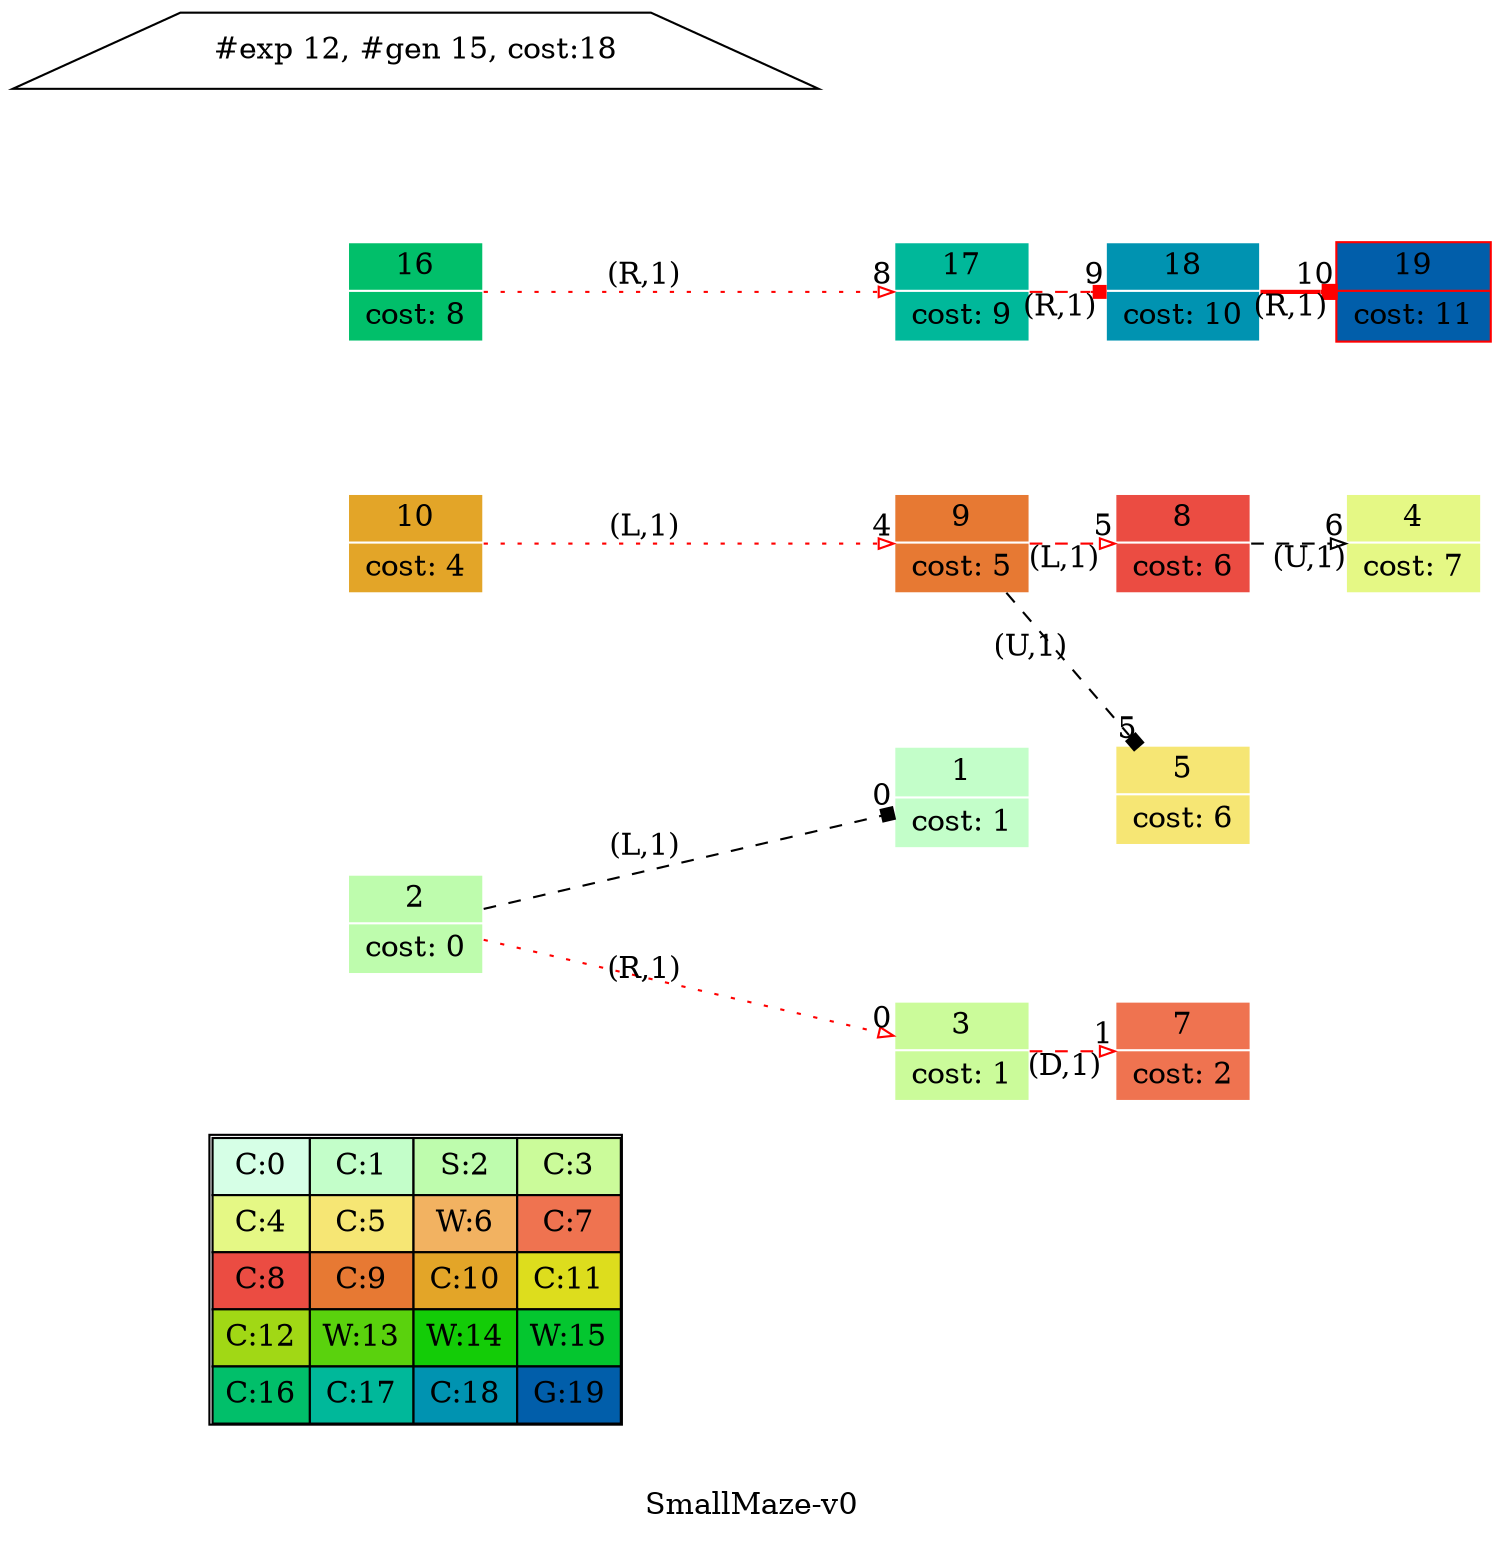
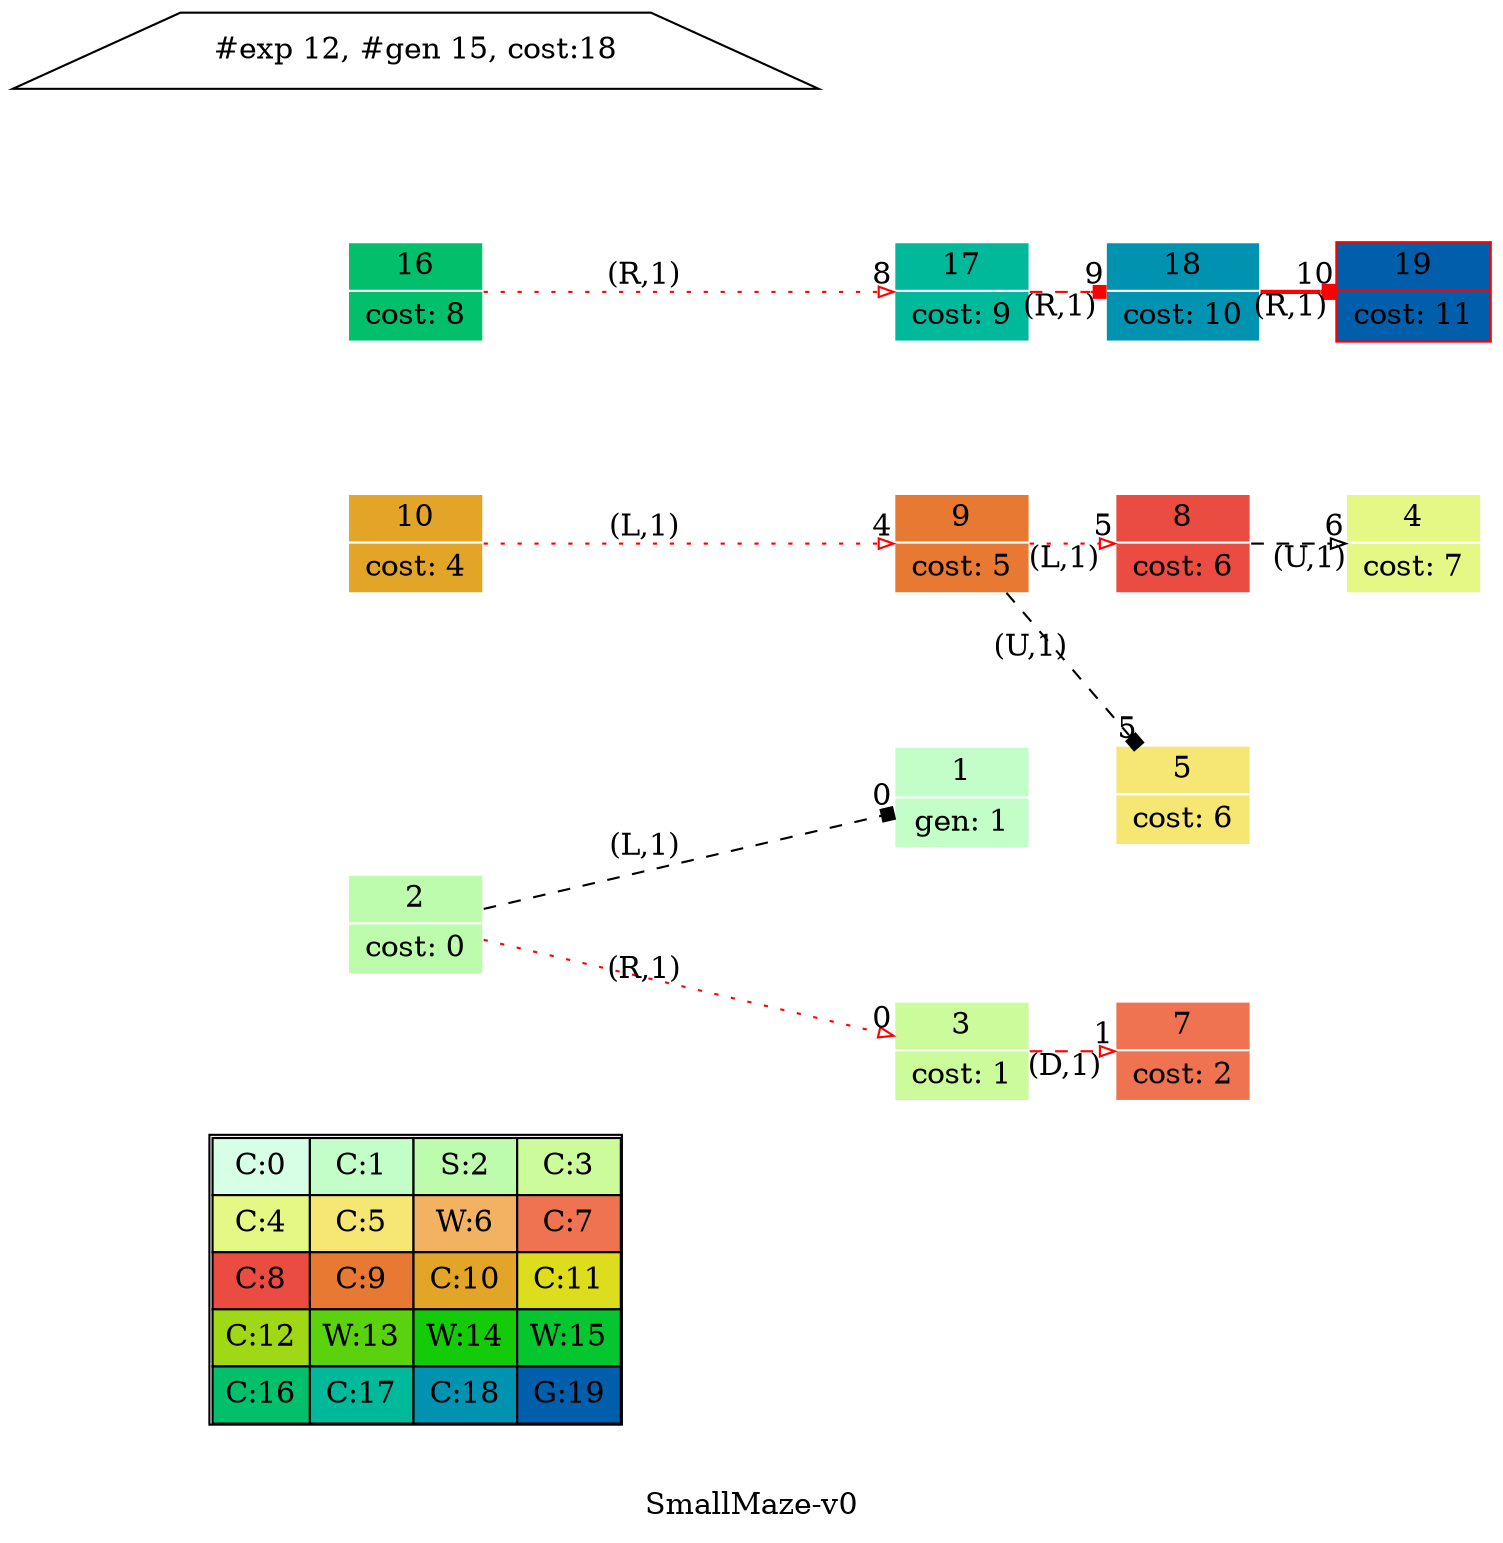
(1065, 544) -> (1065, 544)
(962, 822) -> (962, 822)
